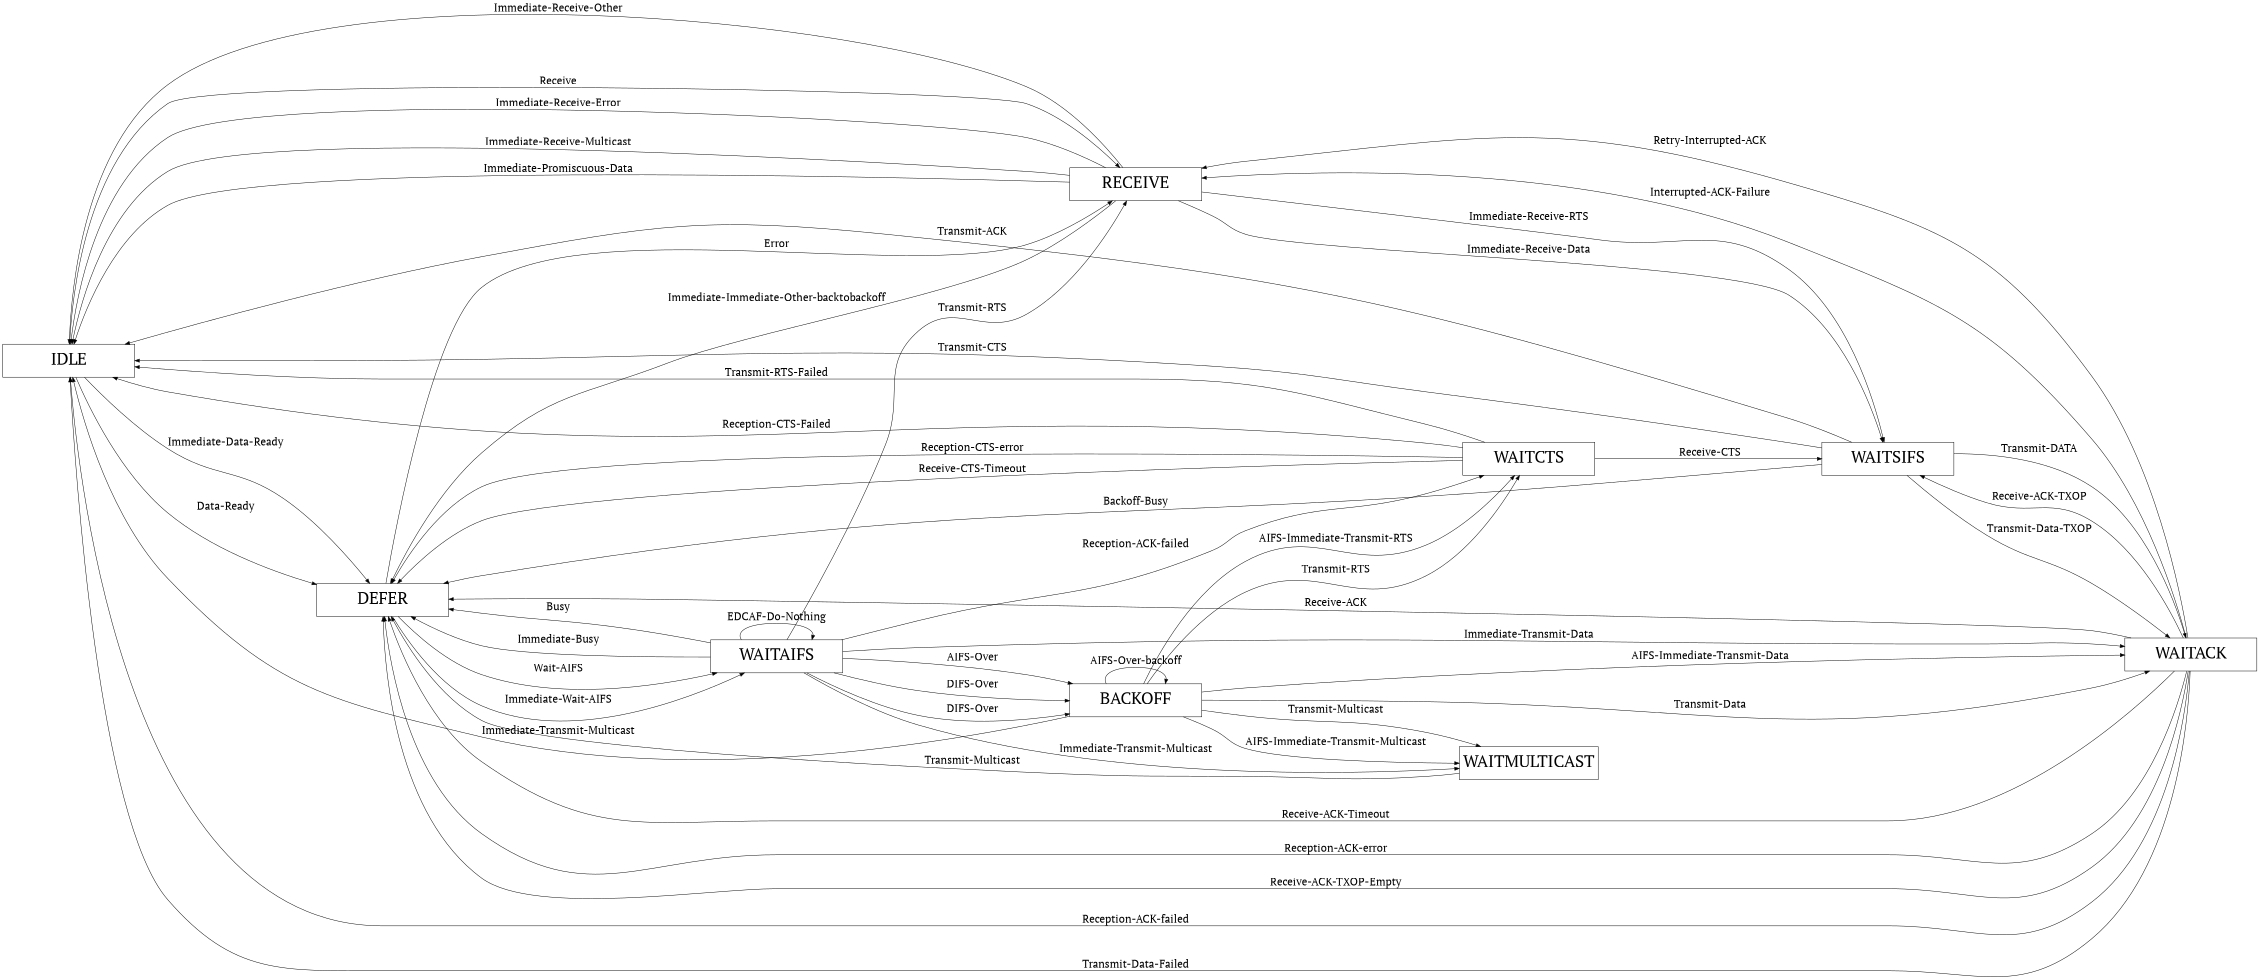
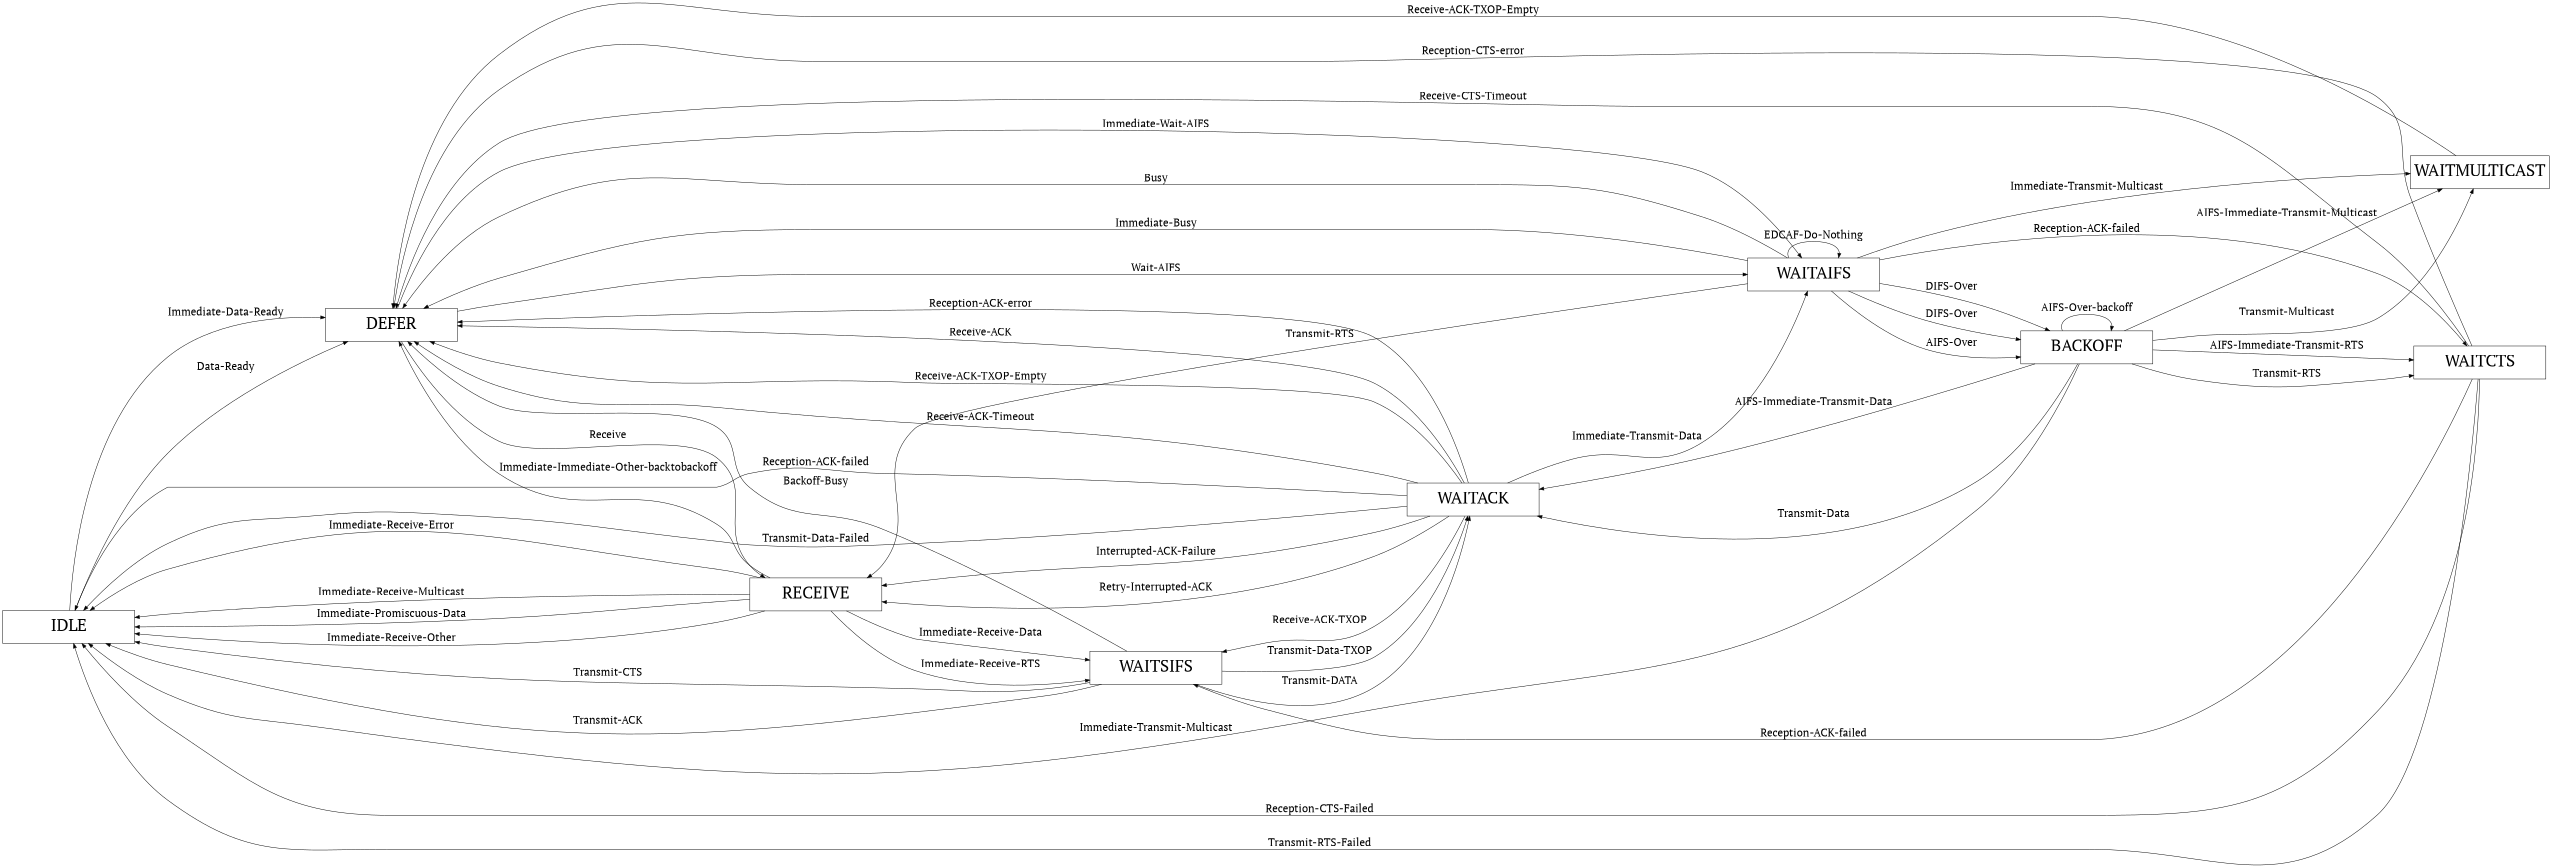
(518, 88) -> none
(777, 244) -> (608, 435)
(1710, 453) -> (1814, 734)
(1481, 641) -> (1694, 447)
(972, 761) -> (1473, 10)
